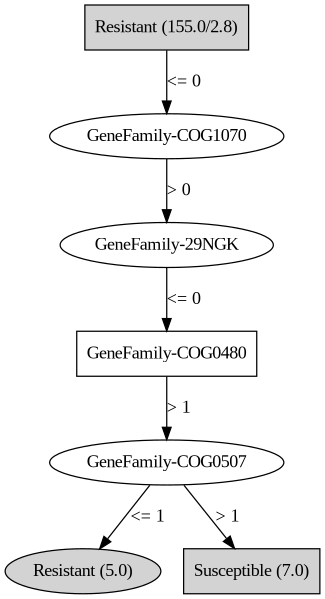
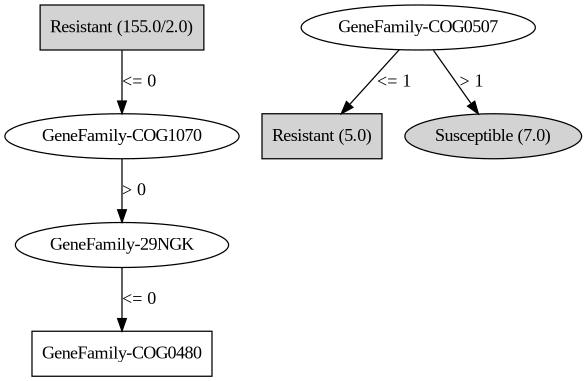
(167, 28) -> (122, 28)
(167, 402) -> none
(83, 571) -> (322, 136)
(252, 571) -> (493, 136)
